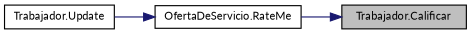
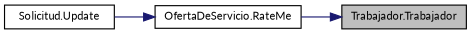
(59, 17) -> (59, 17)
(404, 17) -> (404, 17)
